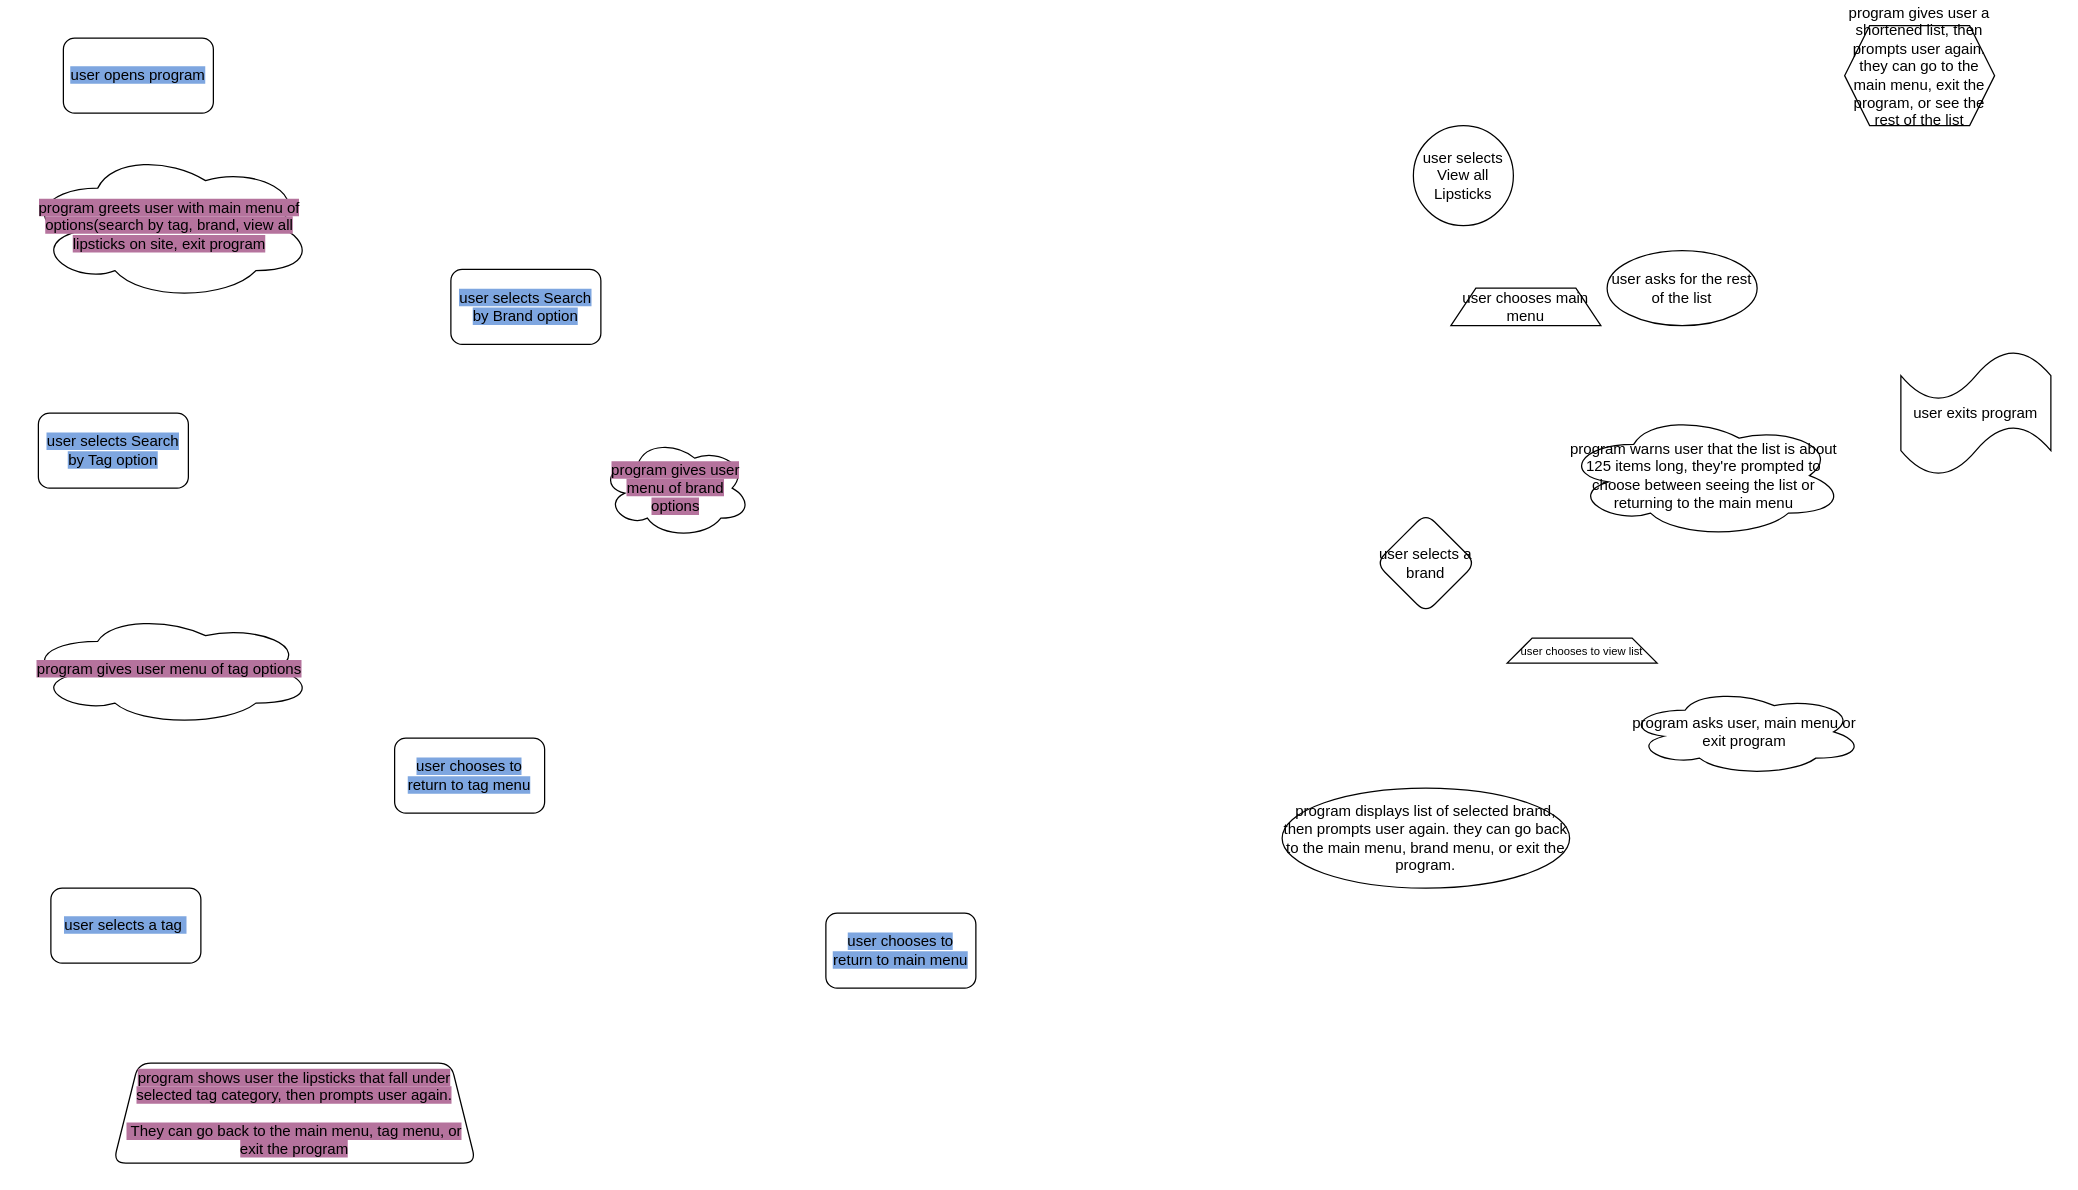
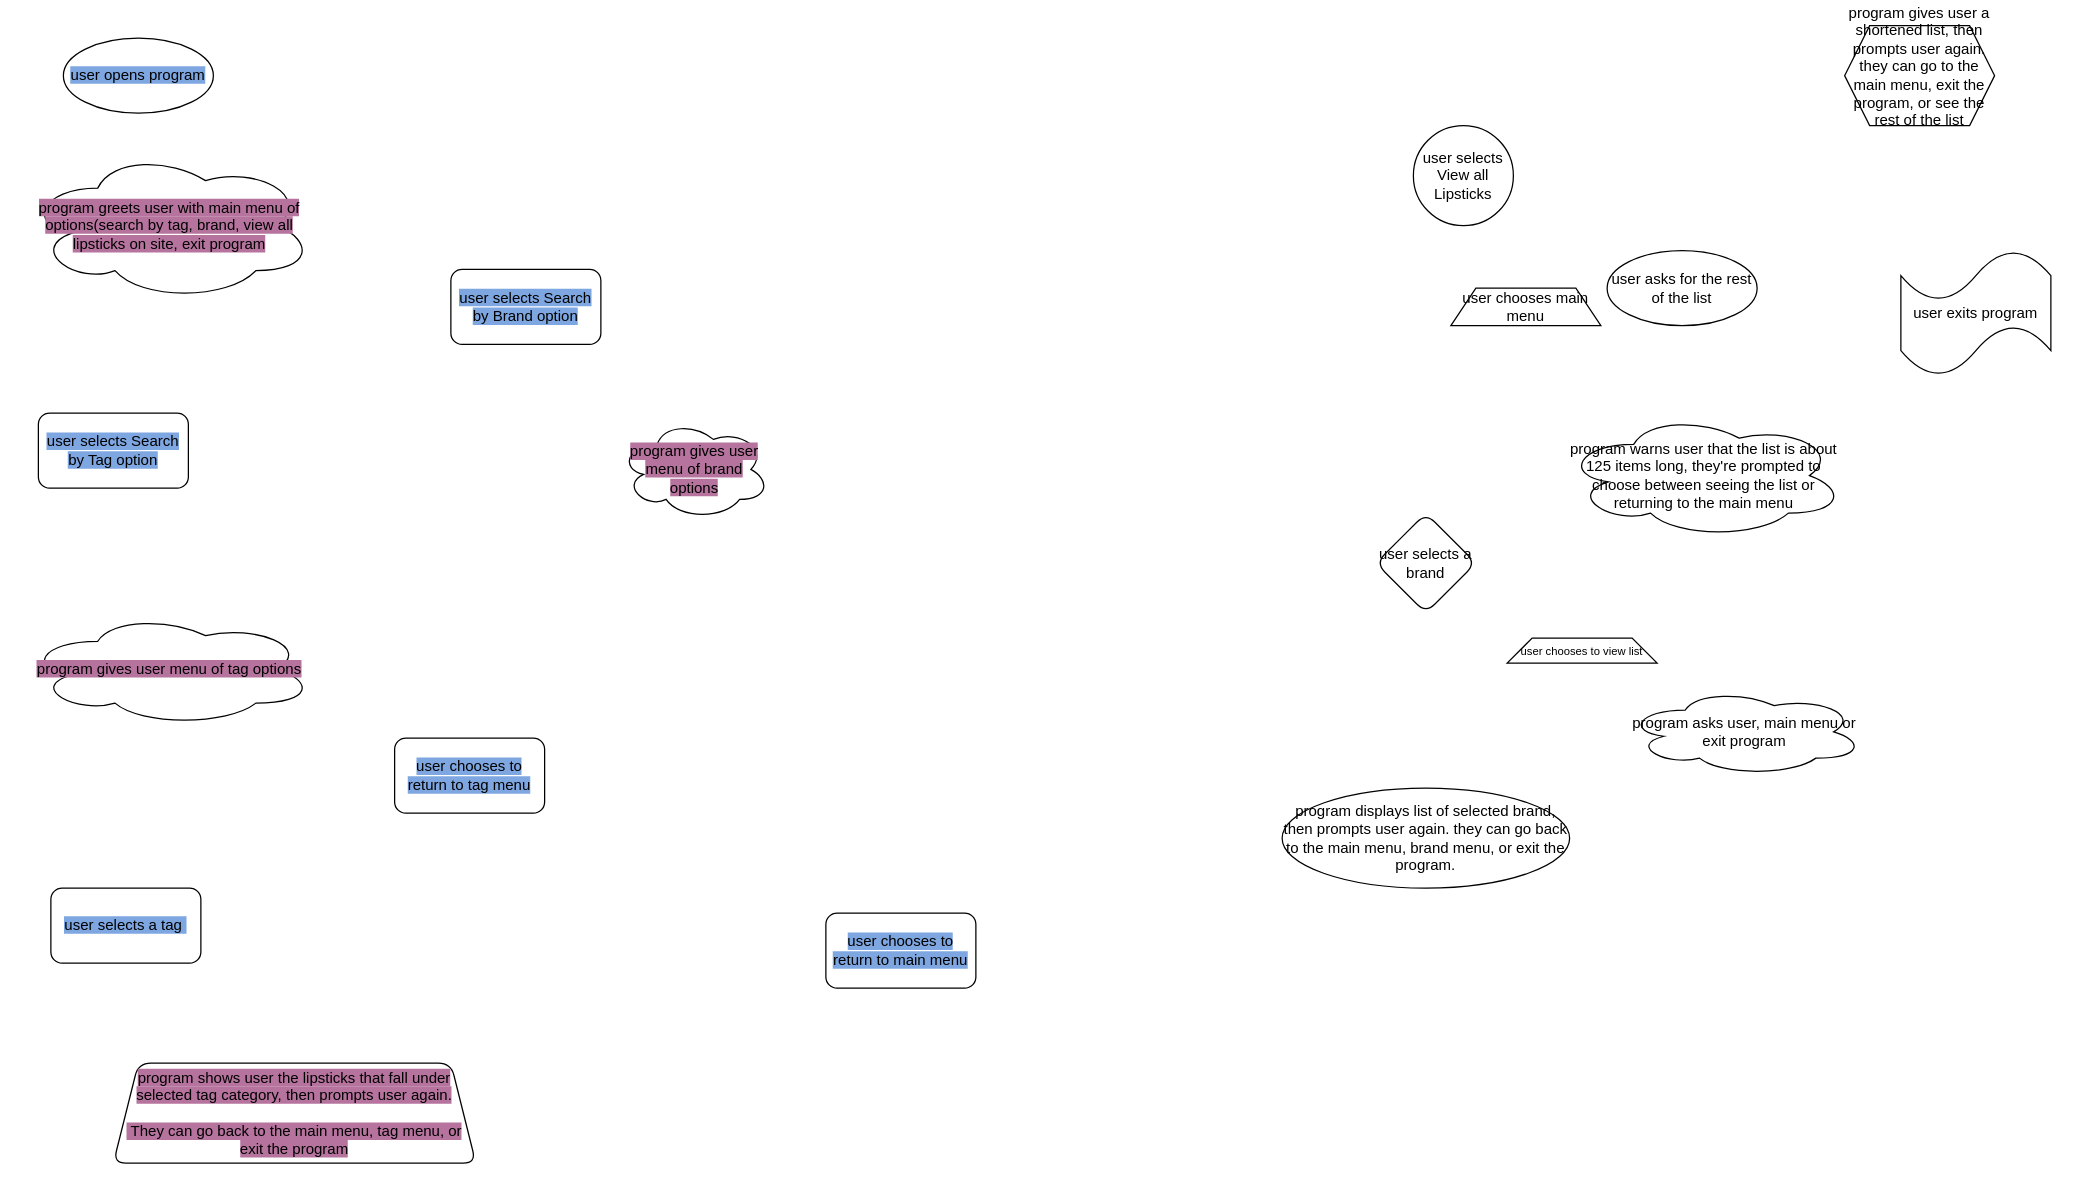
(138, 76) -> (138, 76)
(1976, 413) -> (1976, 313)
(676, 488) -> (694, 469)
